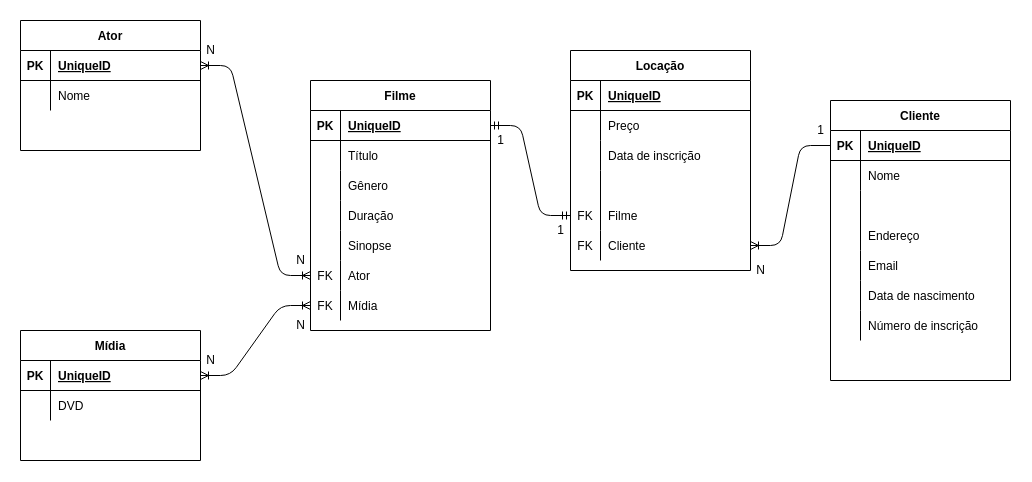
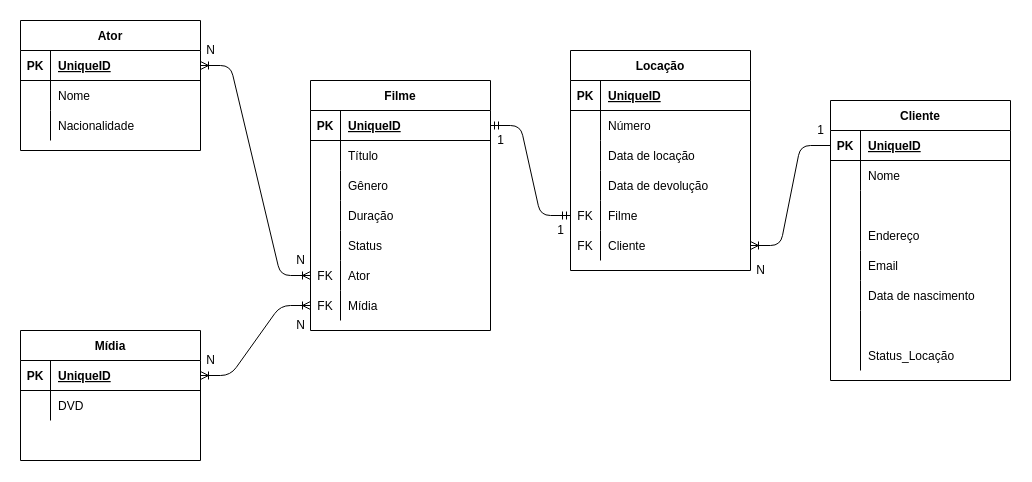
none -> (126, 126)
(625, 126) -> (628, 126)
(659, 156) -> (654, 156)
none -> (676, 186)
(370, 246) -> (368, 246)
(936, 326) -> none
none -> (936, 356)
